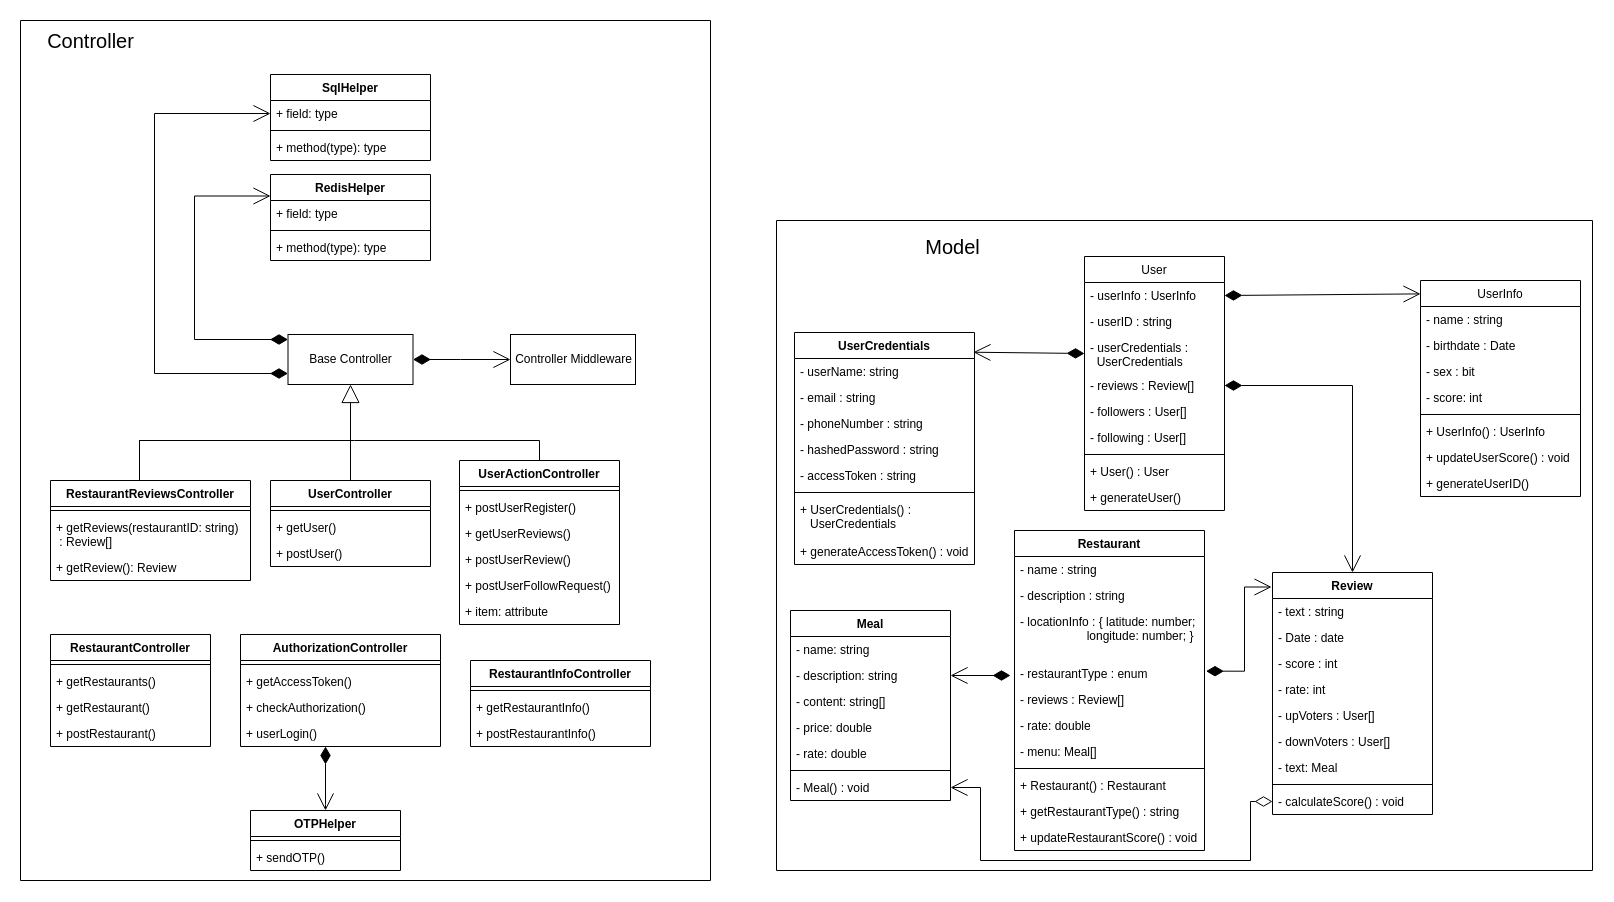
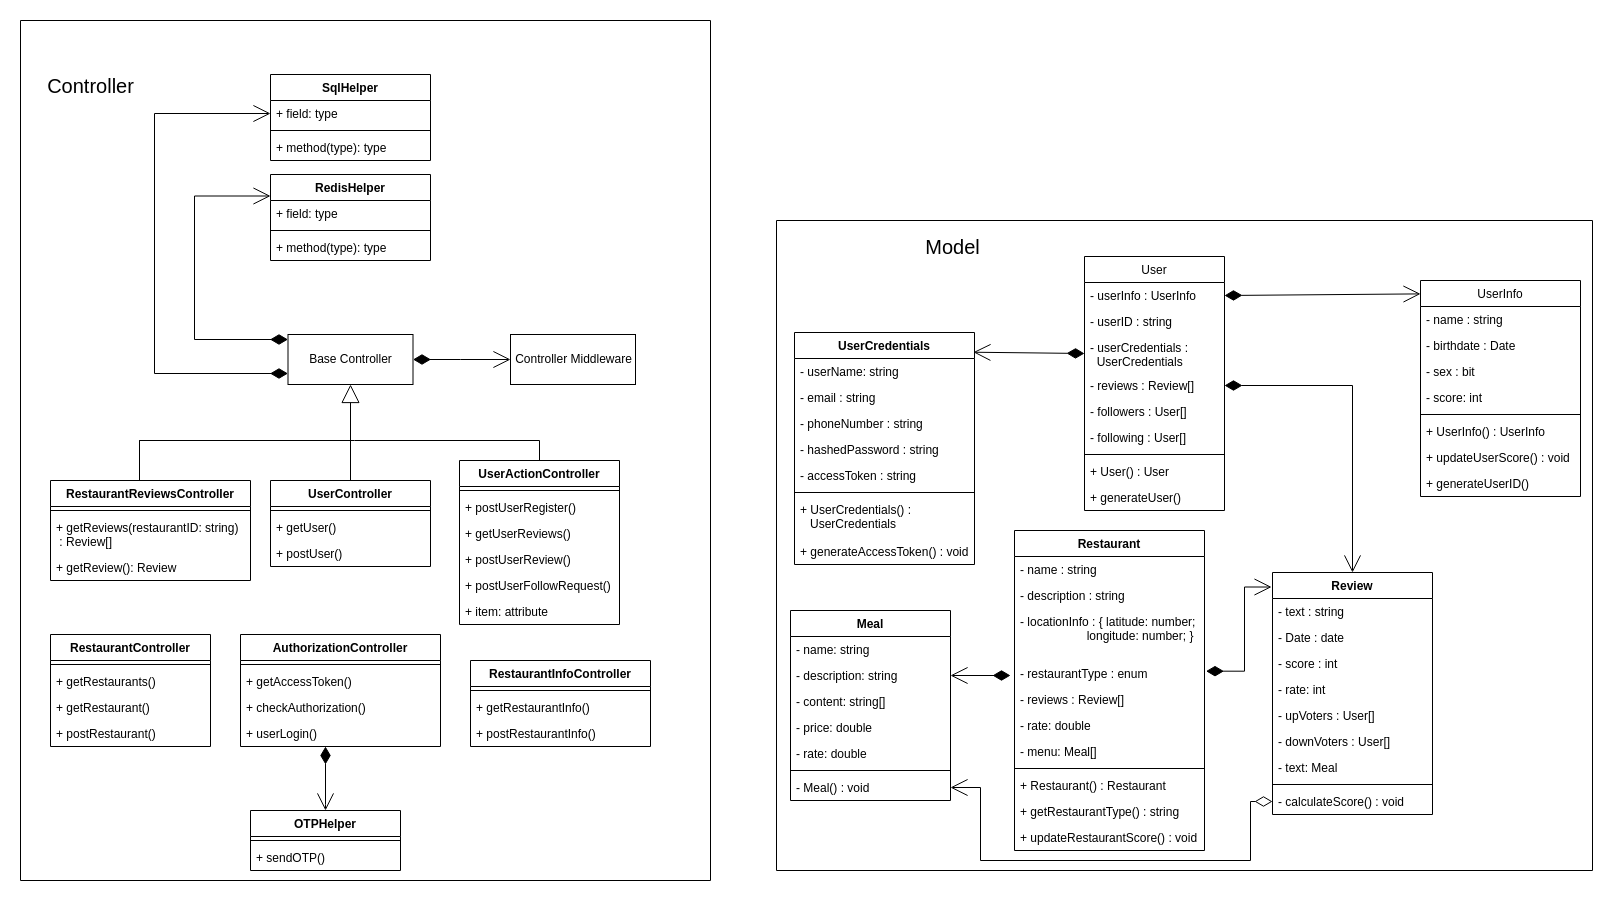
(91, 41) -> (91, 86)
